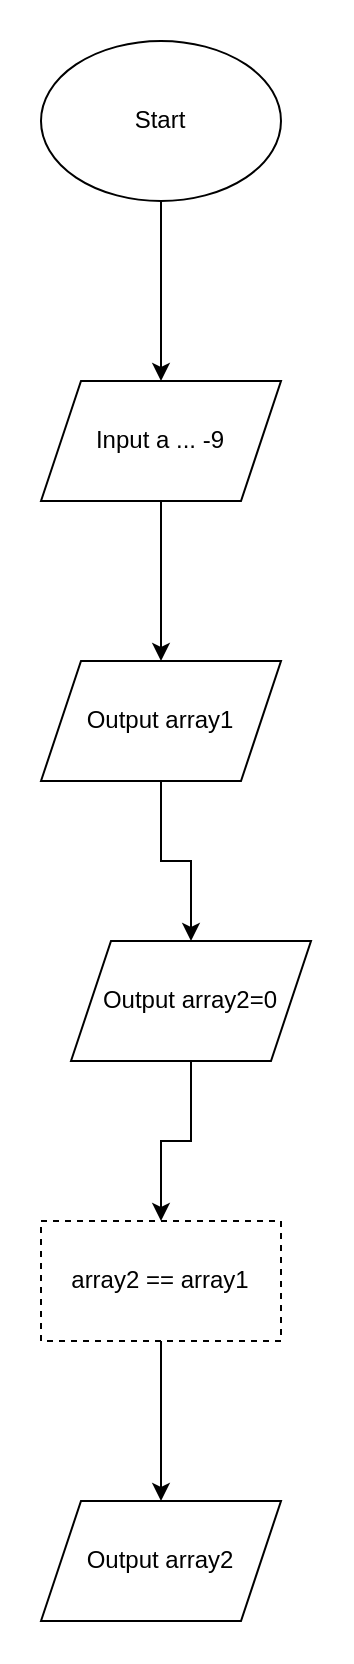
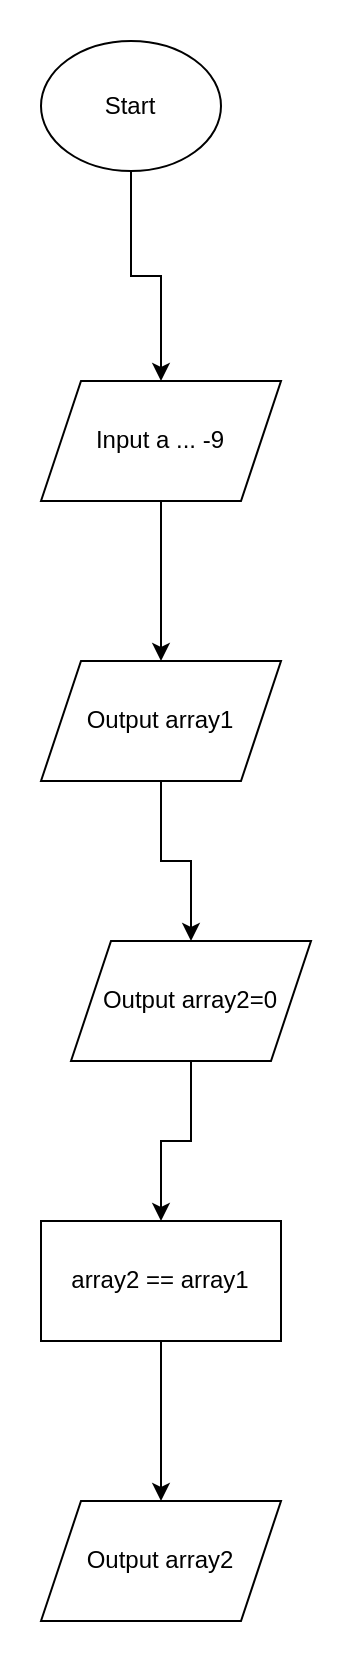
(161, 121) -> (131, 106)
(161, 1281) -> (161, 1281)
